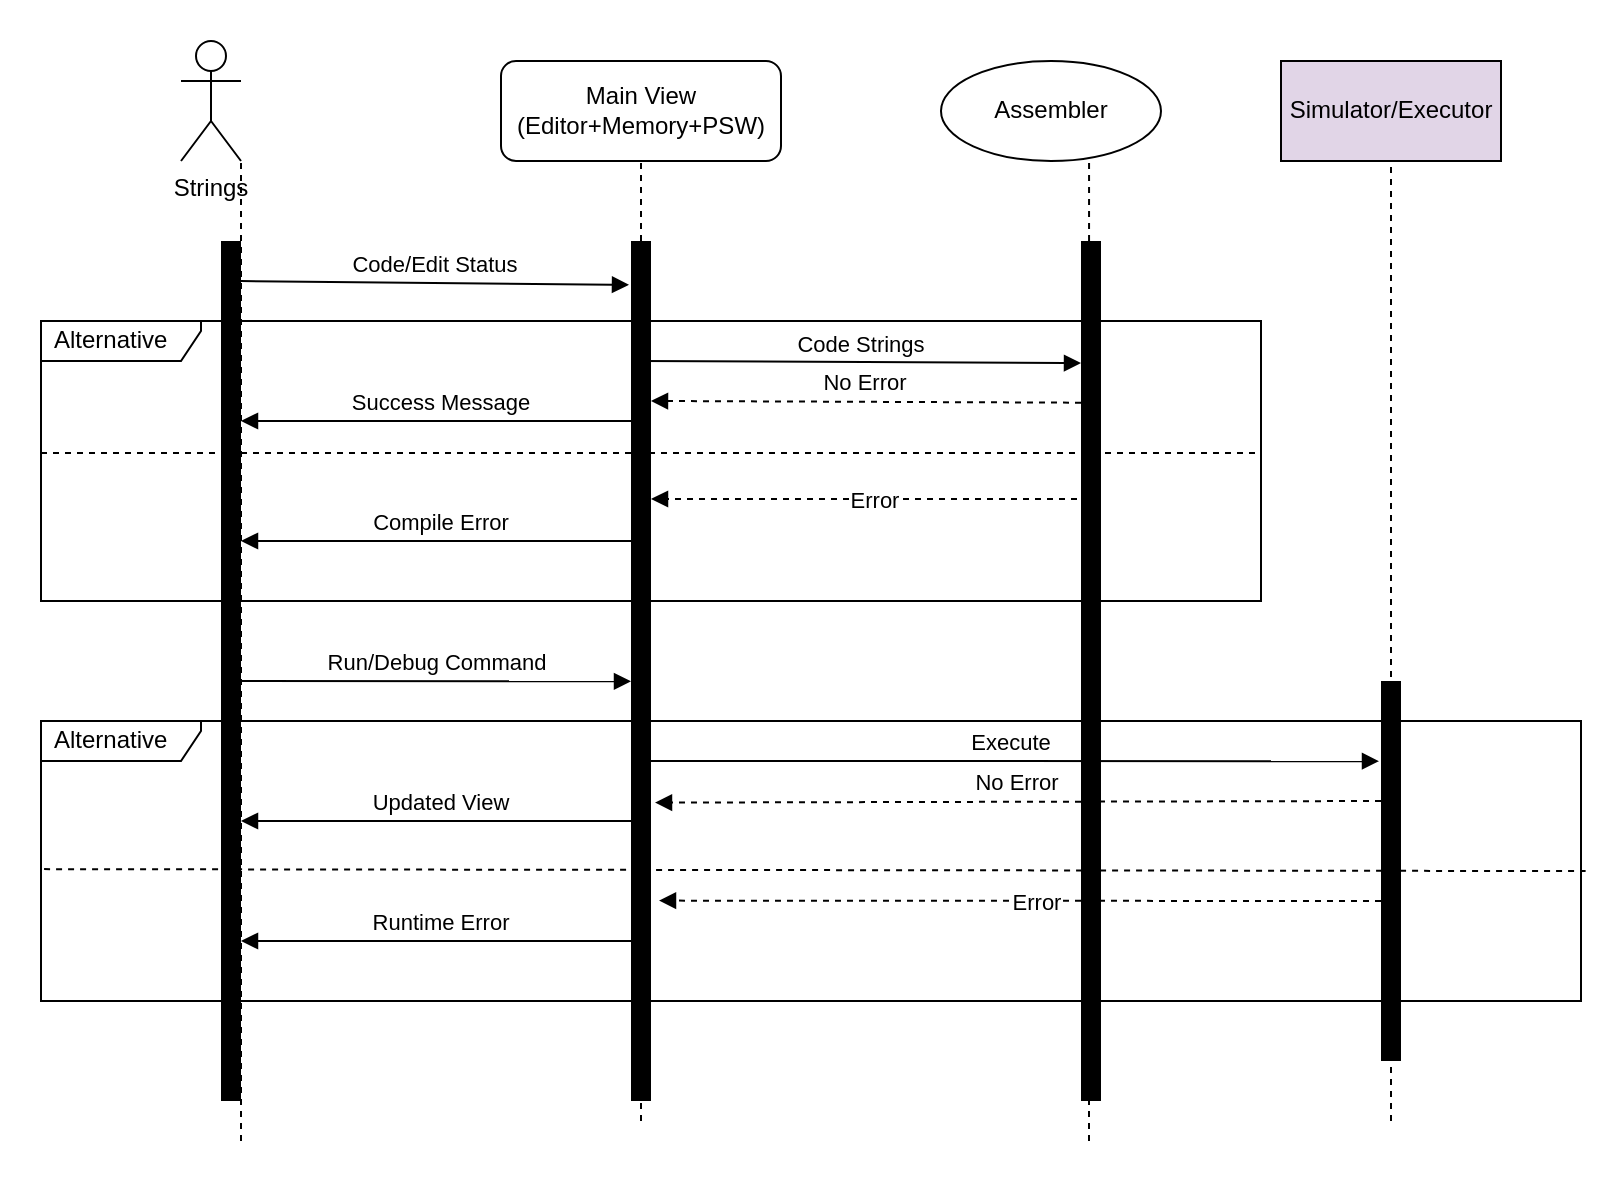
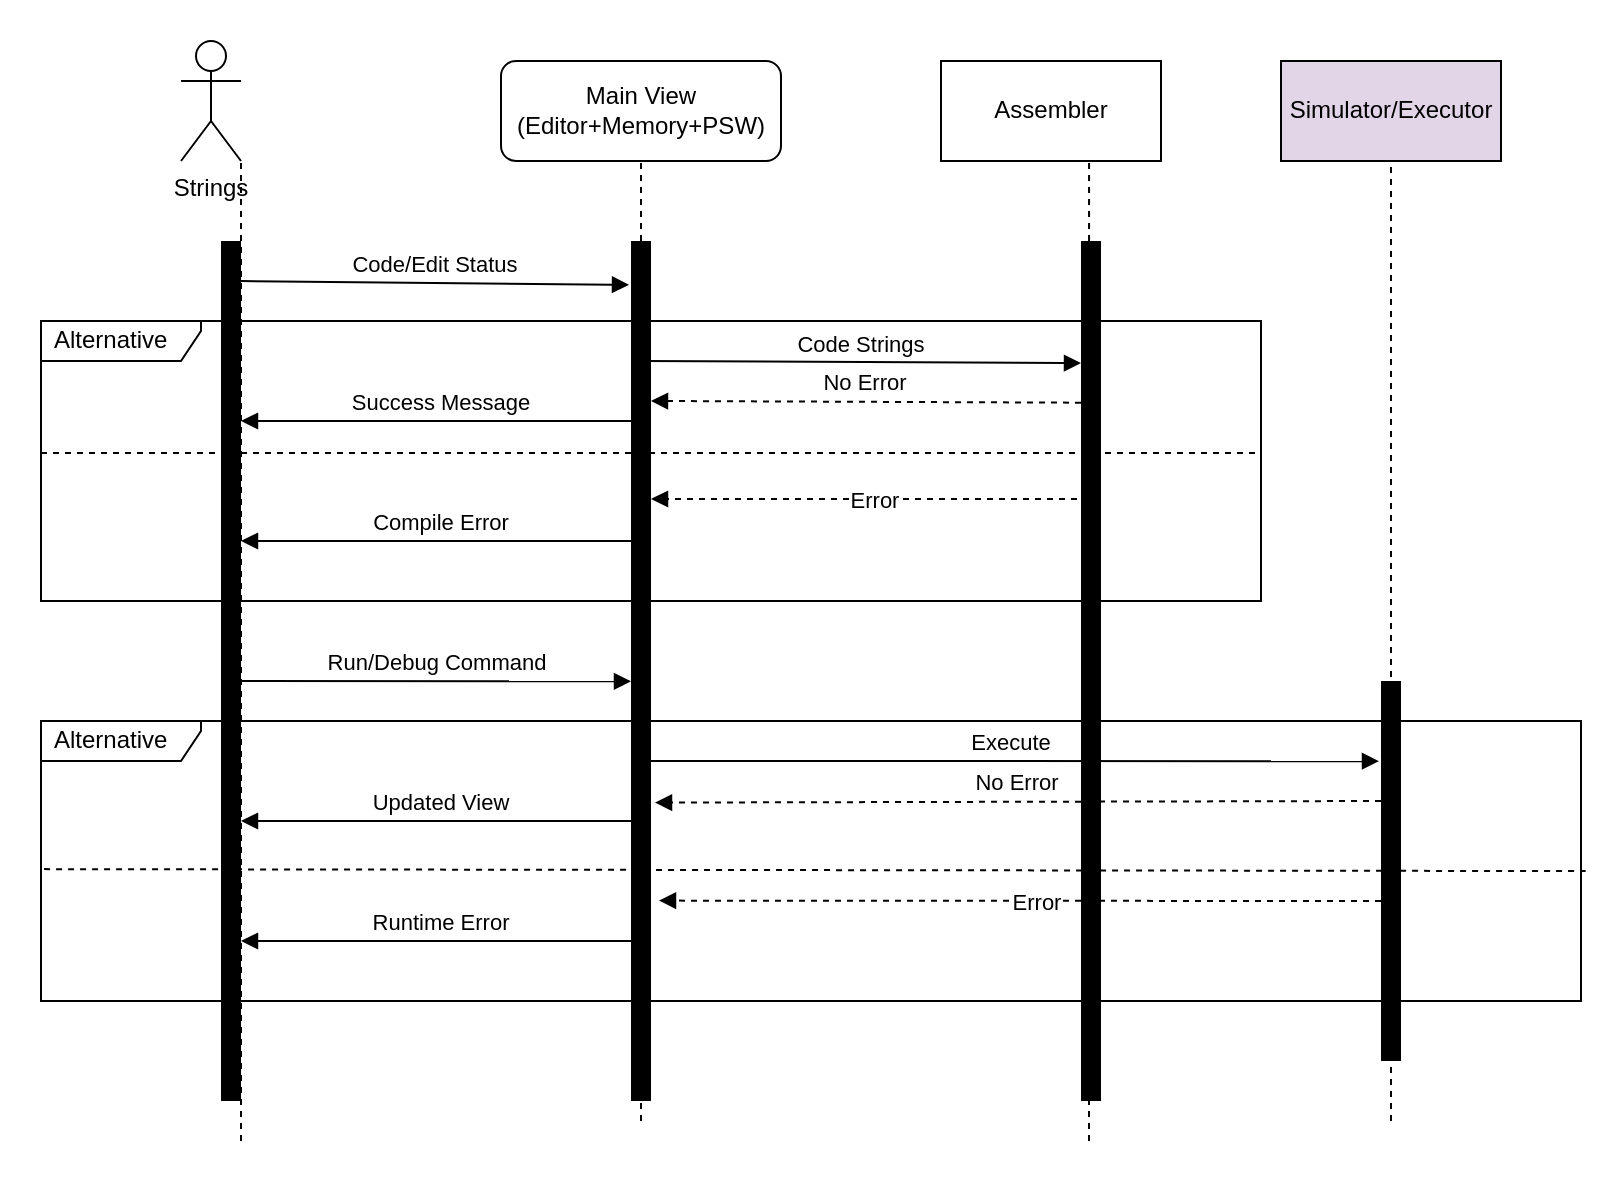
(1051, 111) -> (1051, 111)
